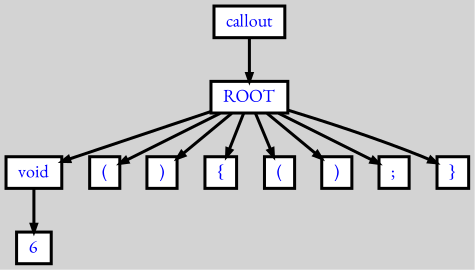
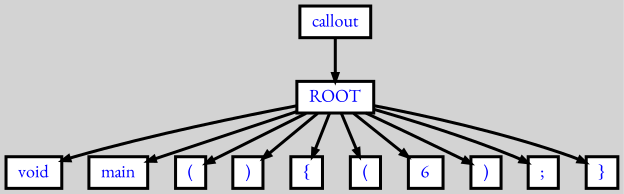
none -> (118, 173)
(34, 206) -> (378, 133)
